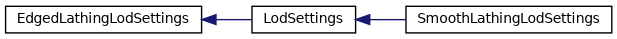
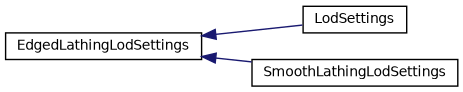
(388, 20) -> (234, 60)
